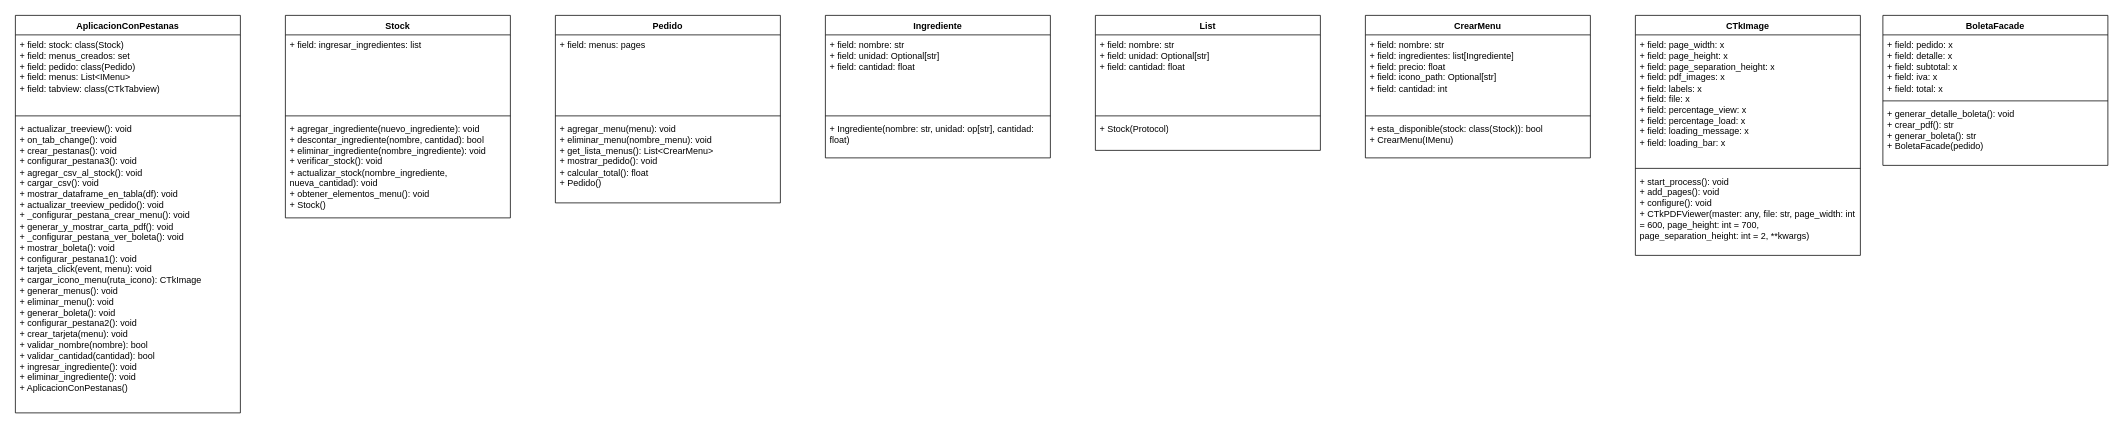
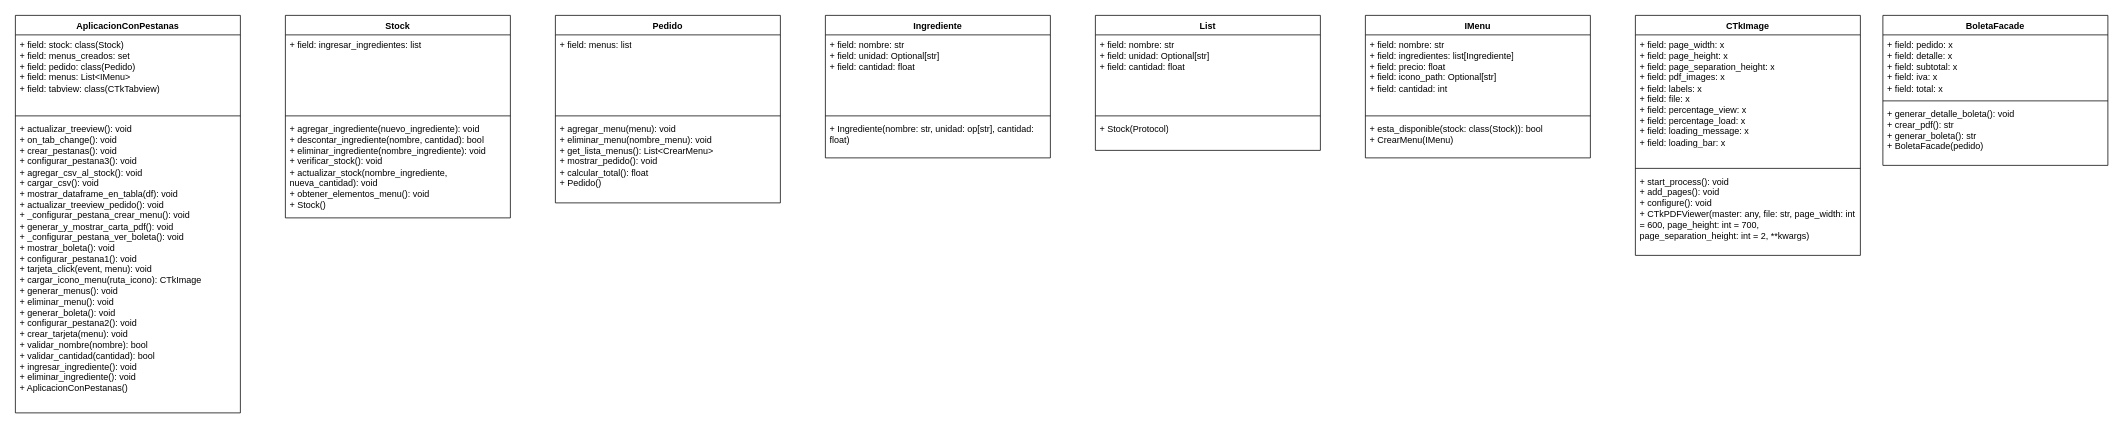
(1478, 26) -> (1478, 26)
(605, 46) -> (600, 46)
